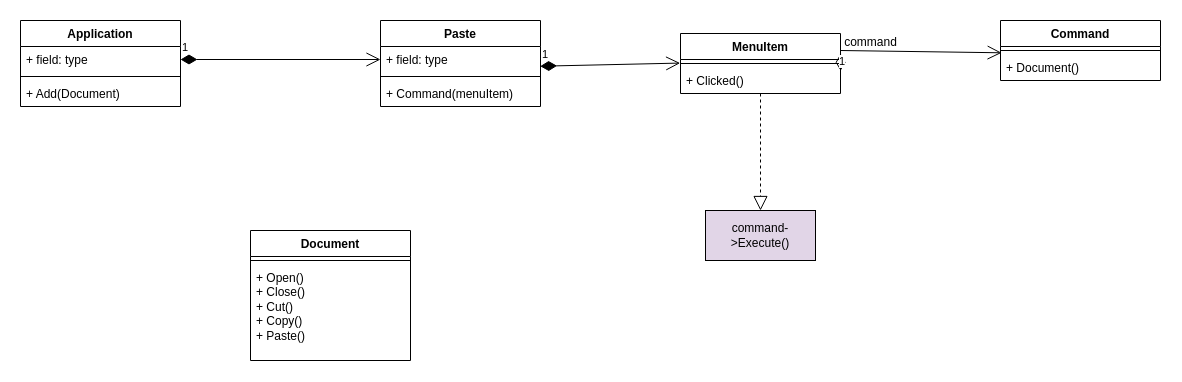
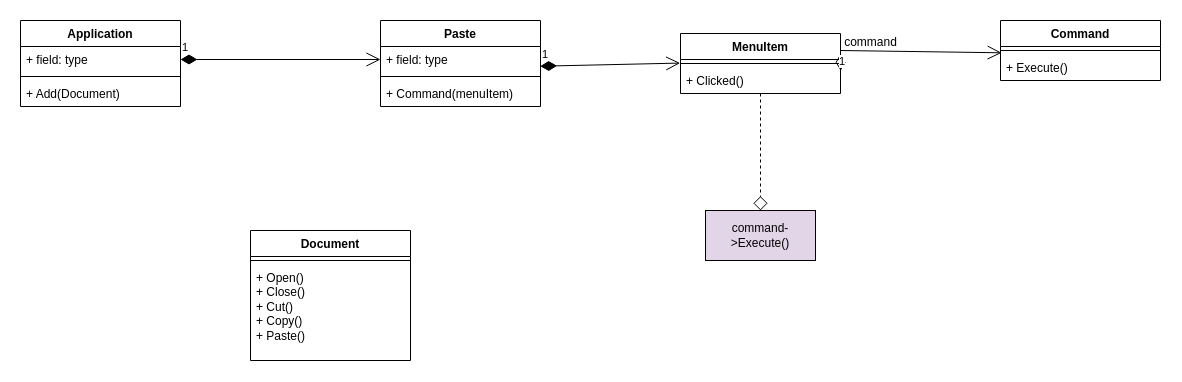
(1045, 69) -> (1042, 69)
(761, 195) -> (761, 195)
